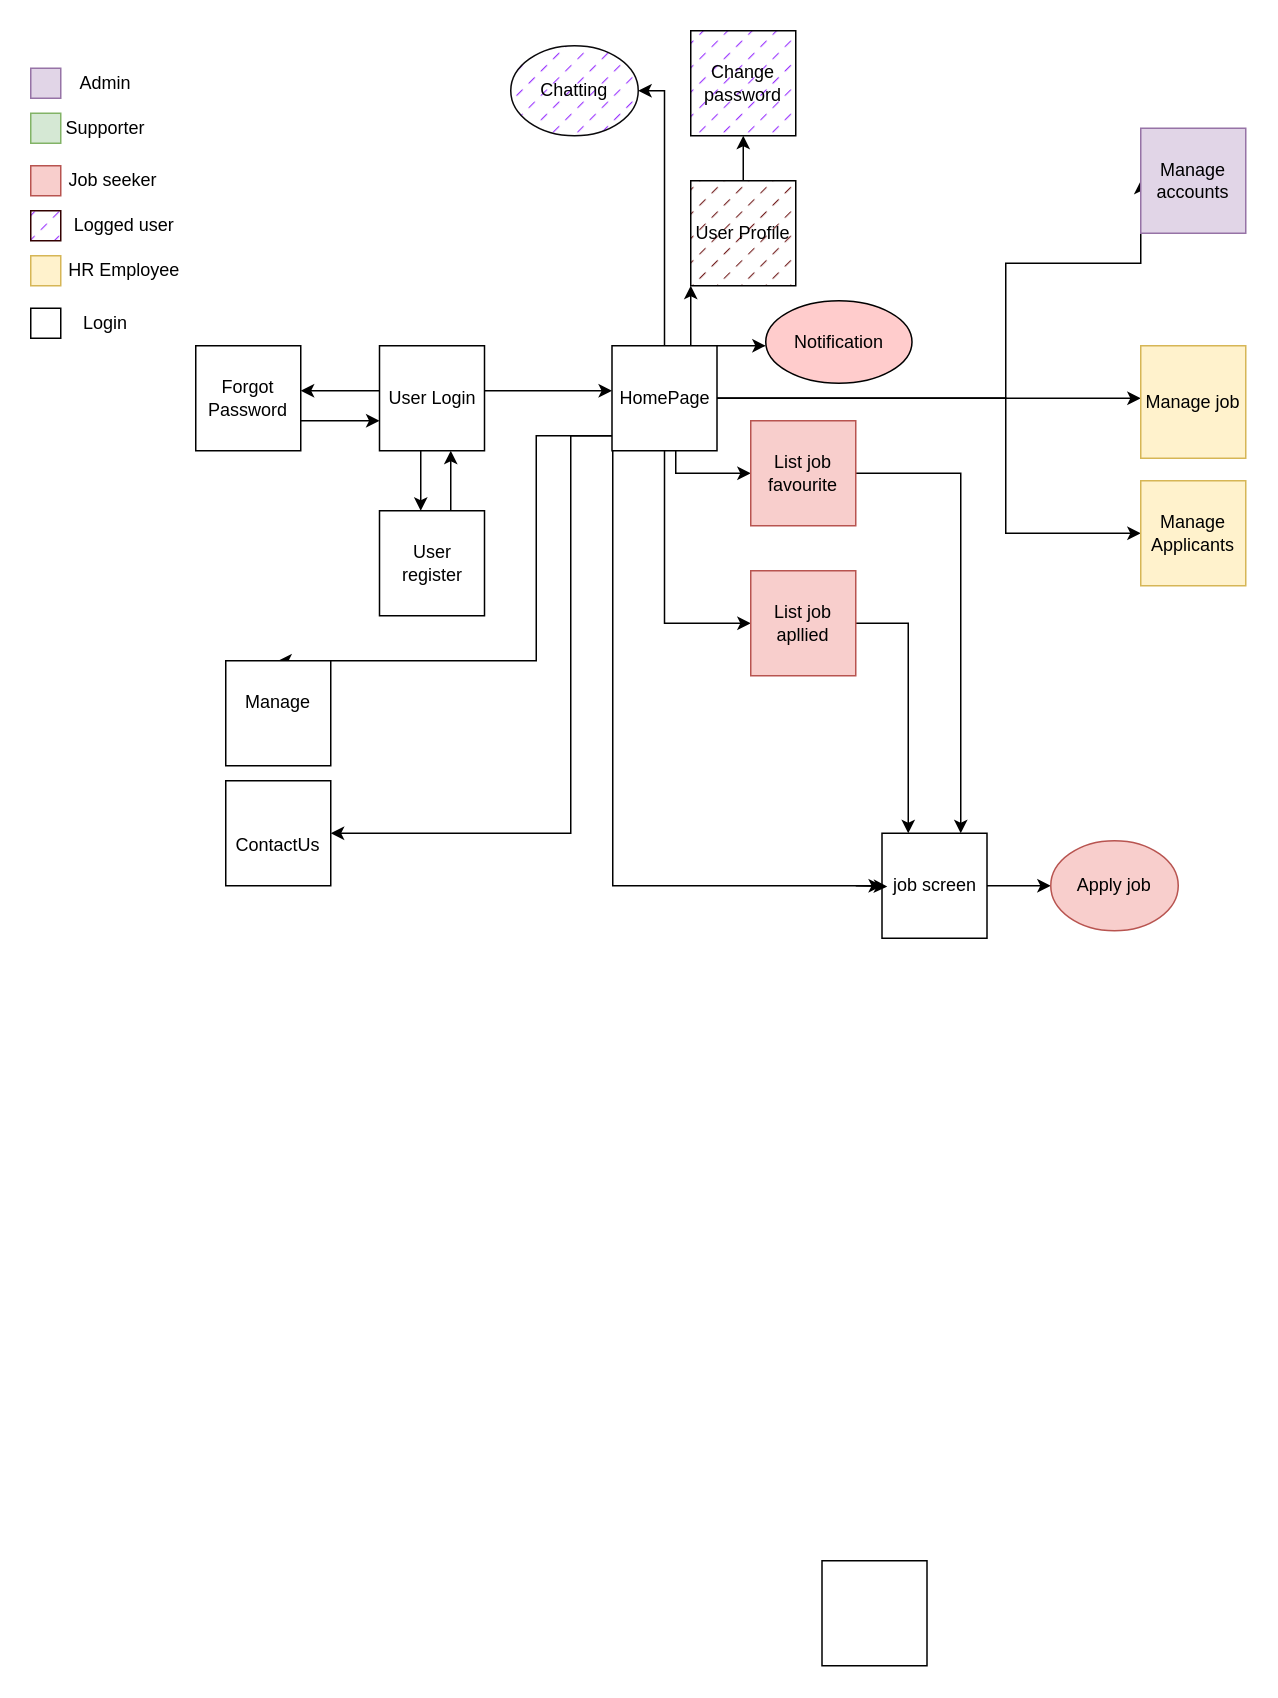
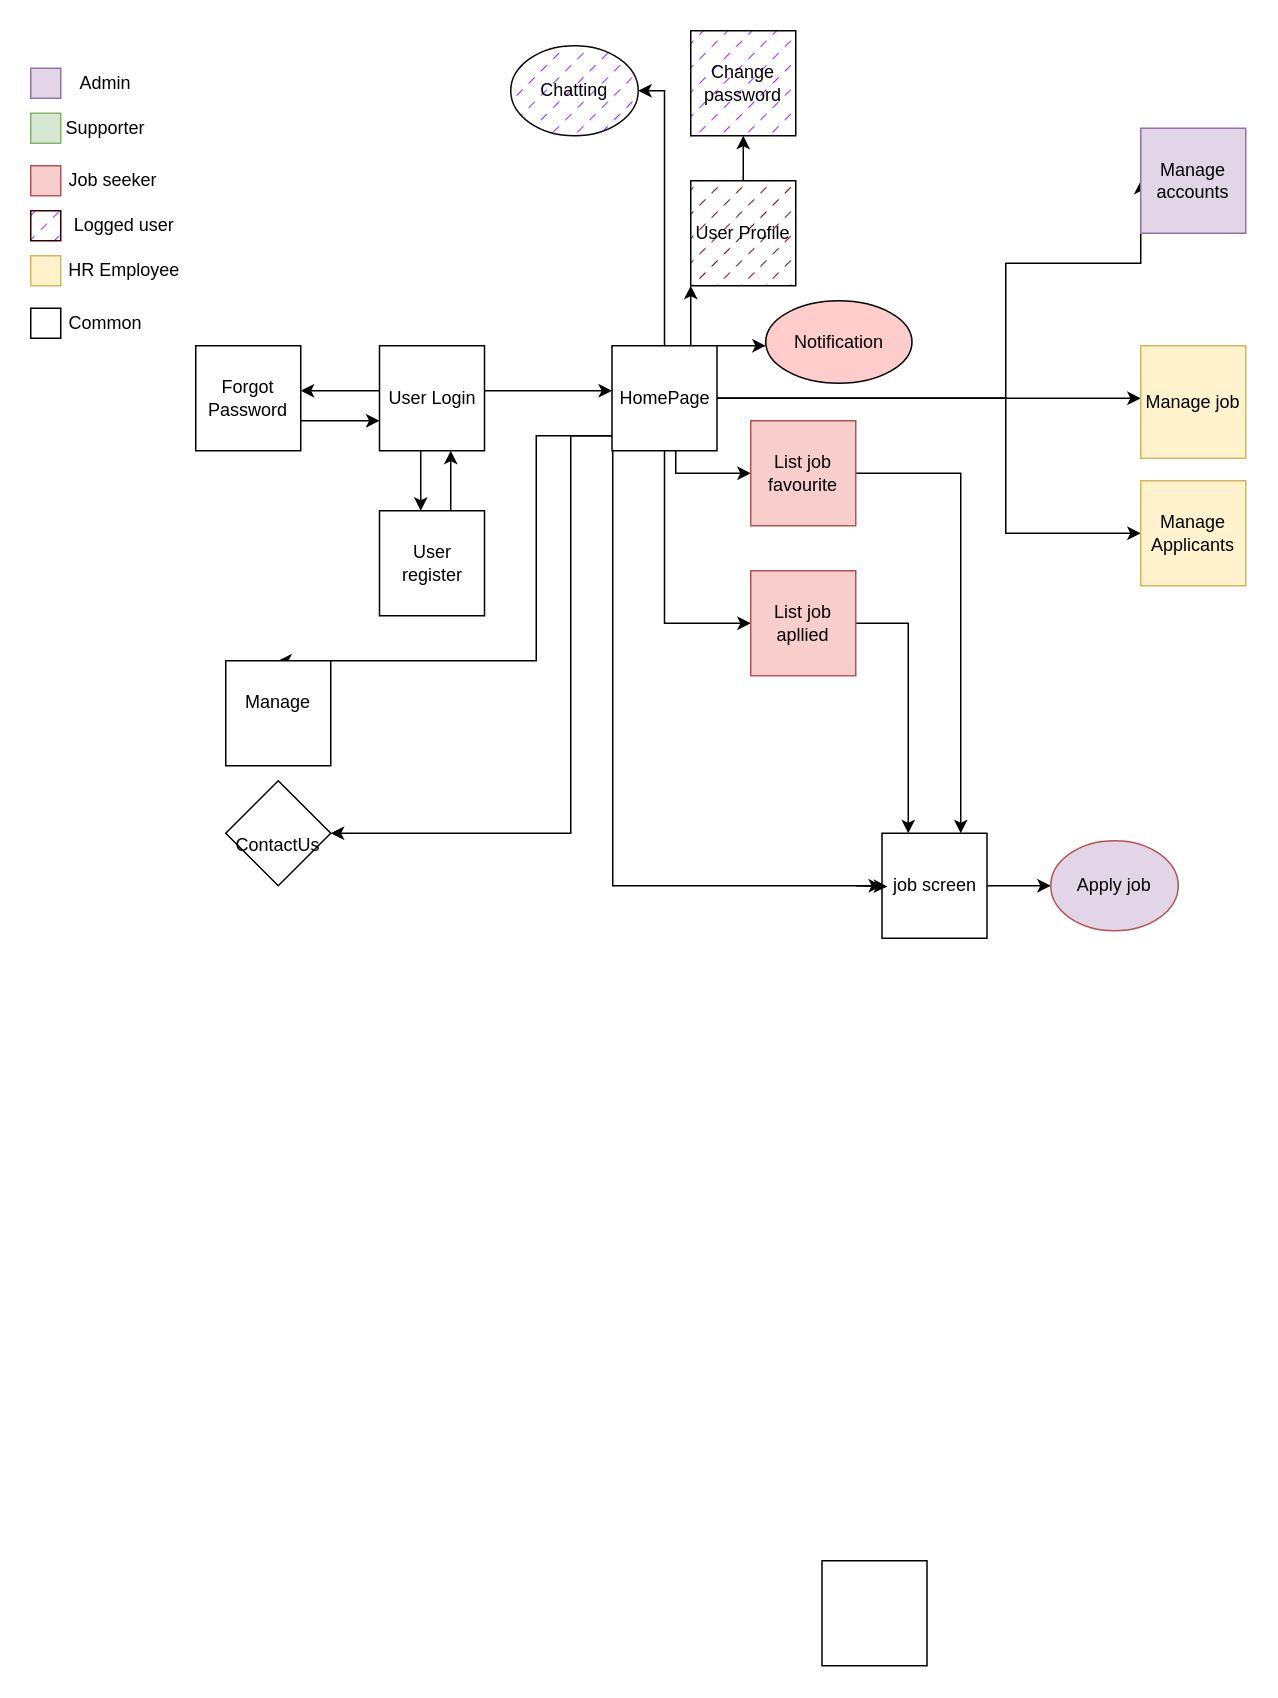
(106, 323) -> (106, 323)
(278, 833) -> (278, 833)
(1115, 886) -> (1115, 886)
